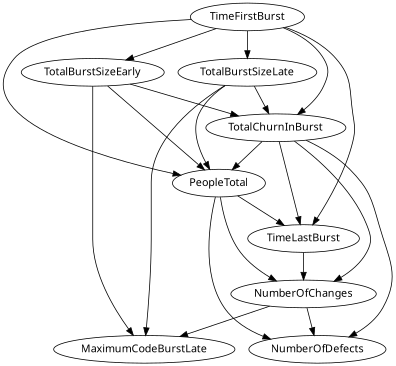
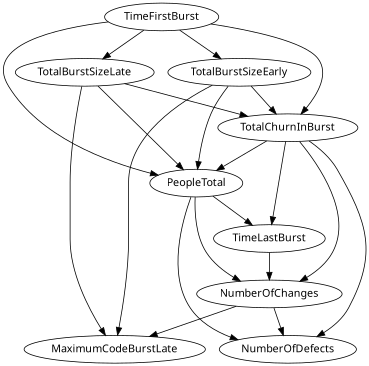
(352, 111) -> none
